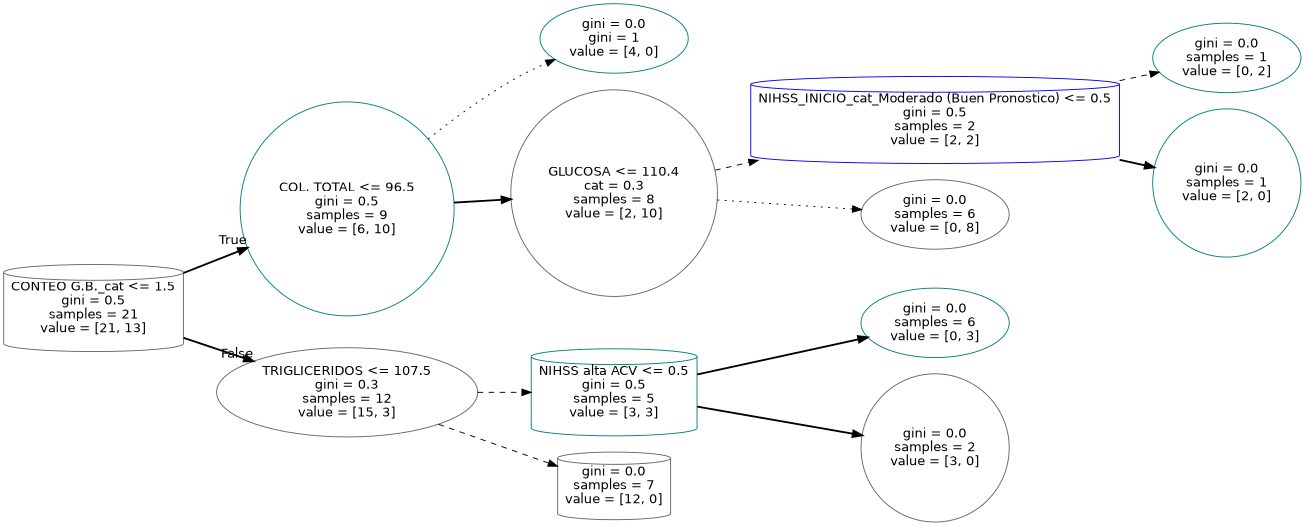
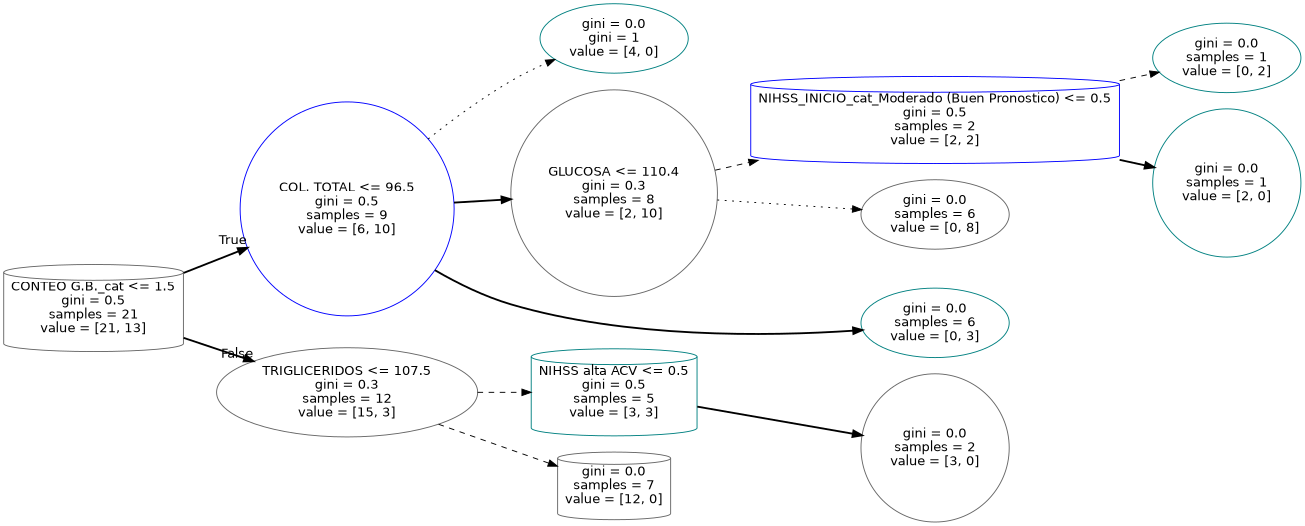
(614, 193) -> (614, 193)
(347, 209) -> (347, 209)
(778, 357) -> (639, 328)
